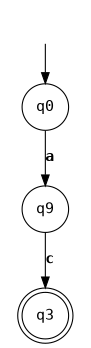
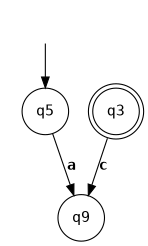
(45, 107) -> (45, 111)
(45, 255) -> (100, 162)
